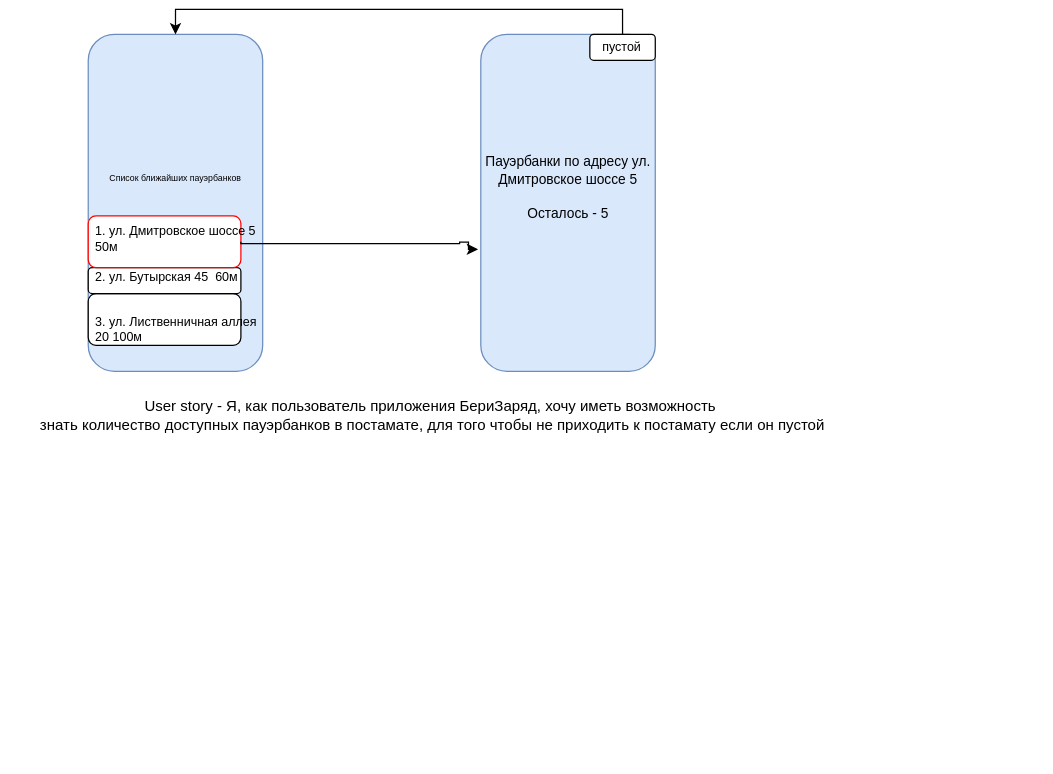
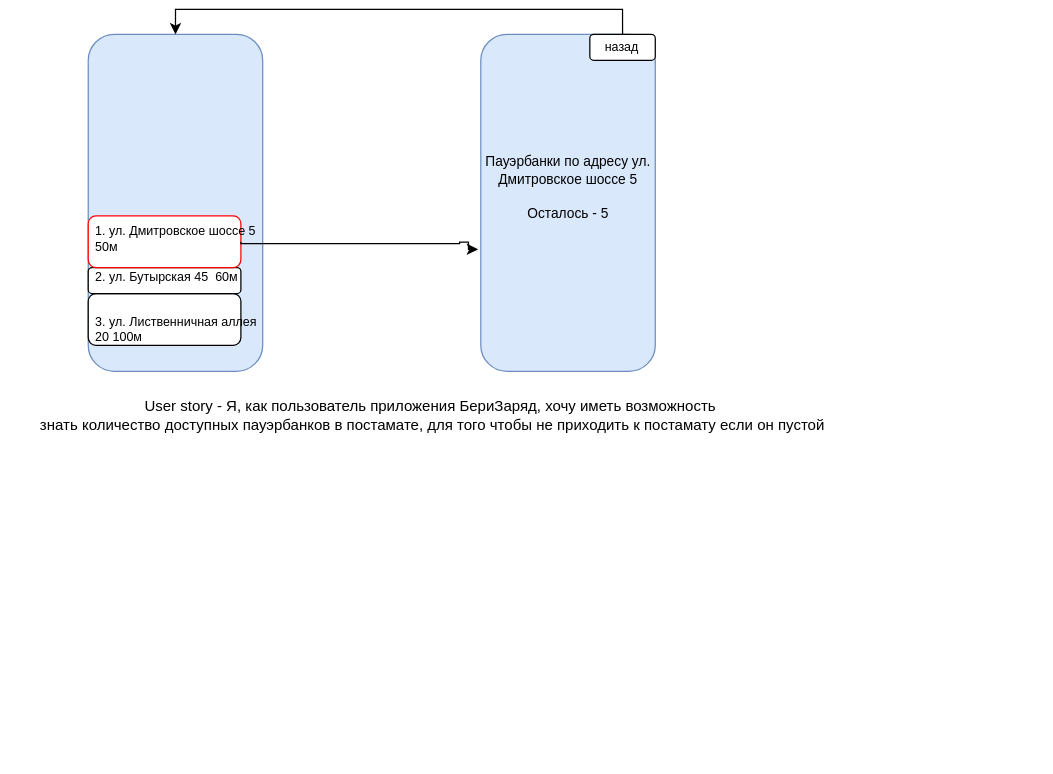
(622, 47) -> (622, 47)
(175, 177) -> none
